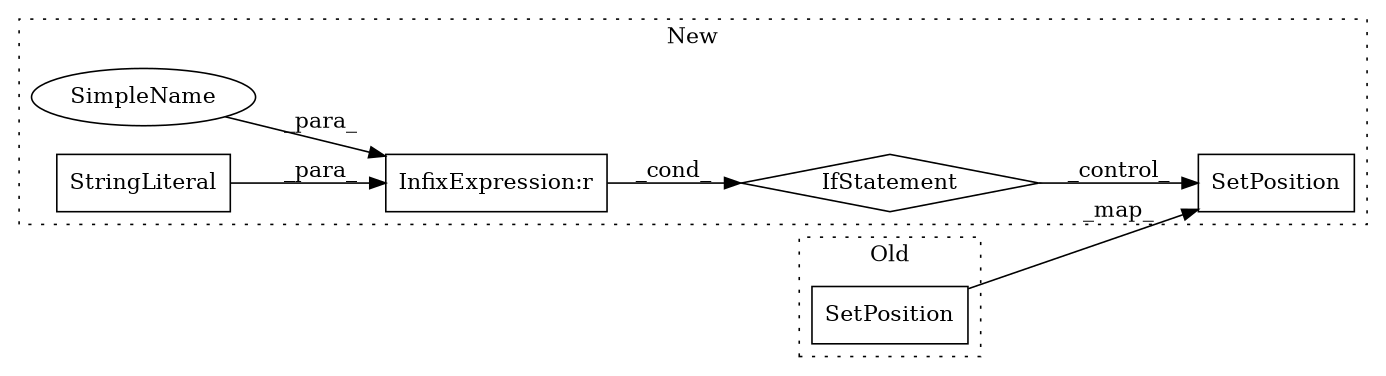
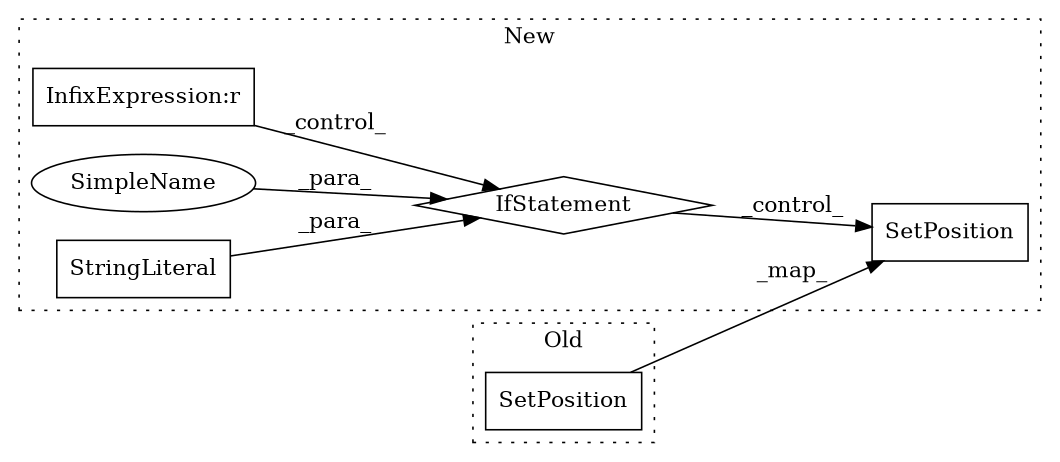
(297, 134) -> (342, 194)
(674, 171) -> (335, 123)
(300, 183) -> (347, 238)
